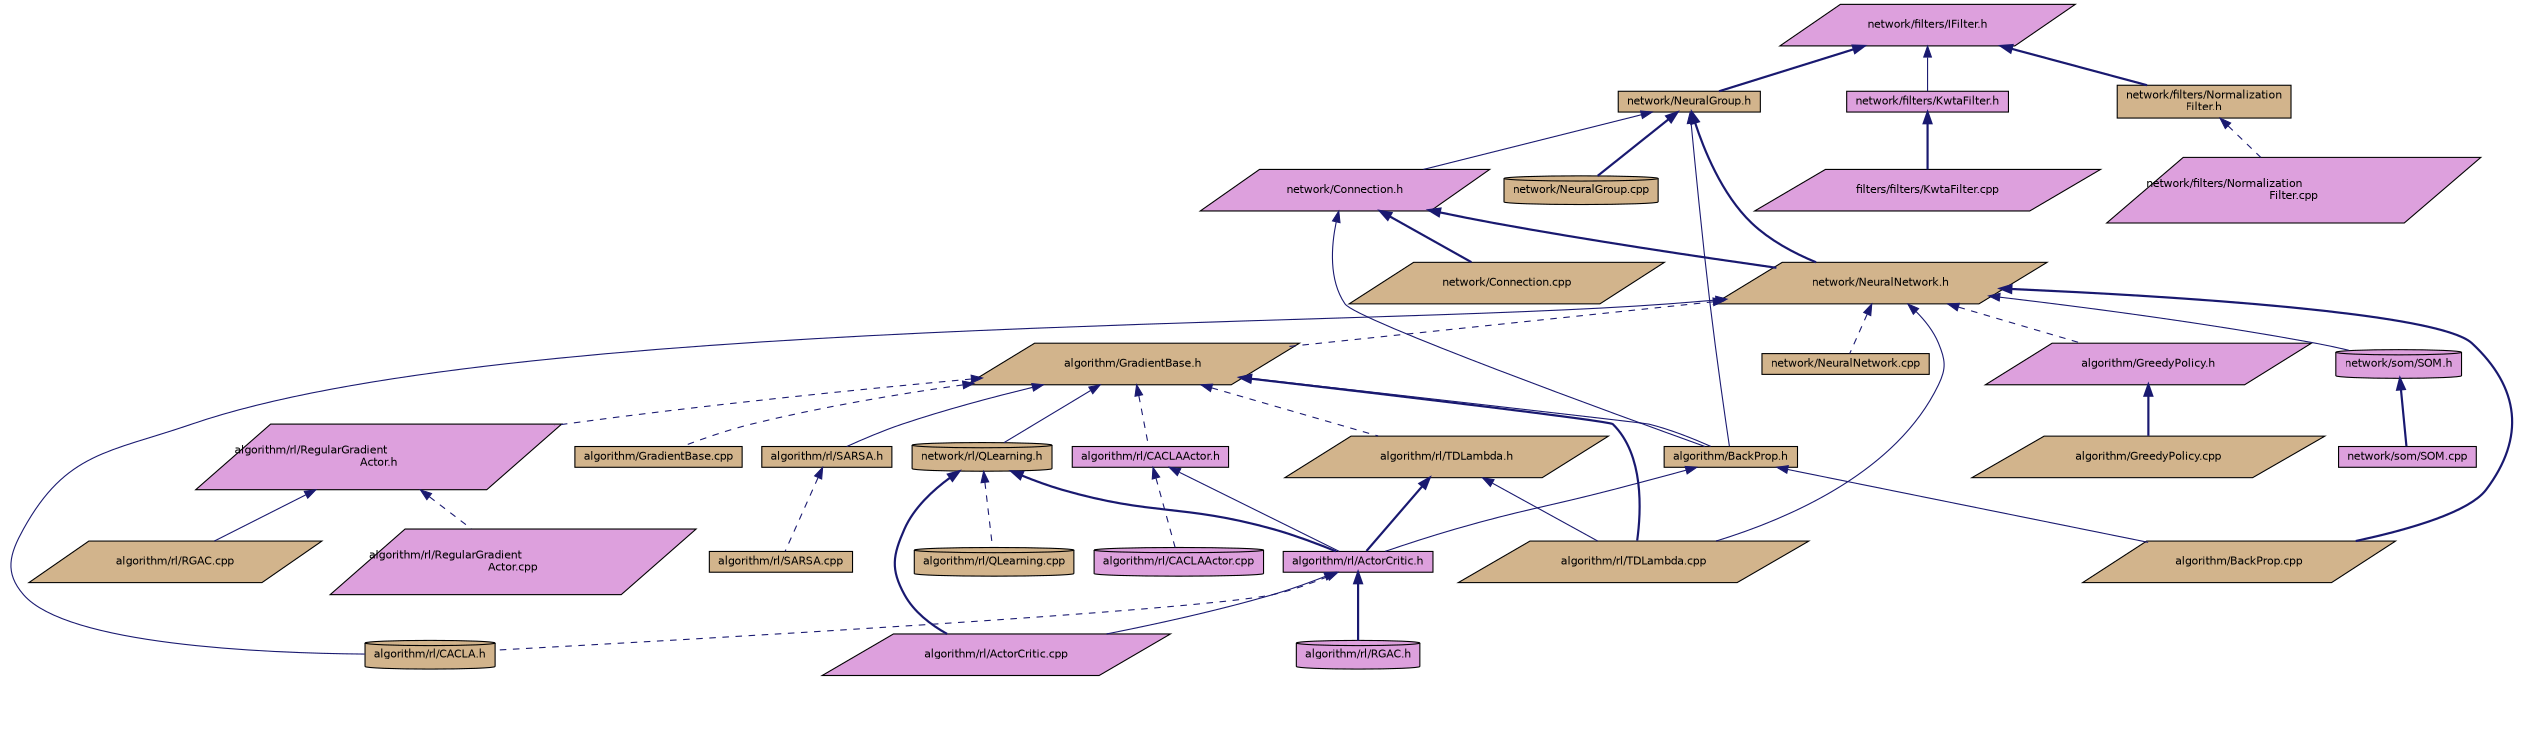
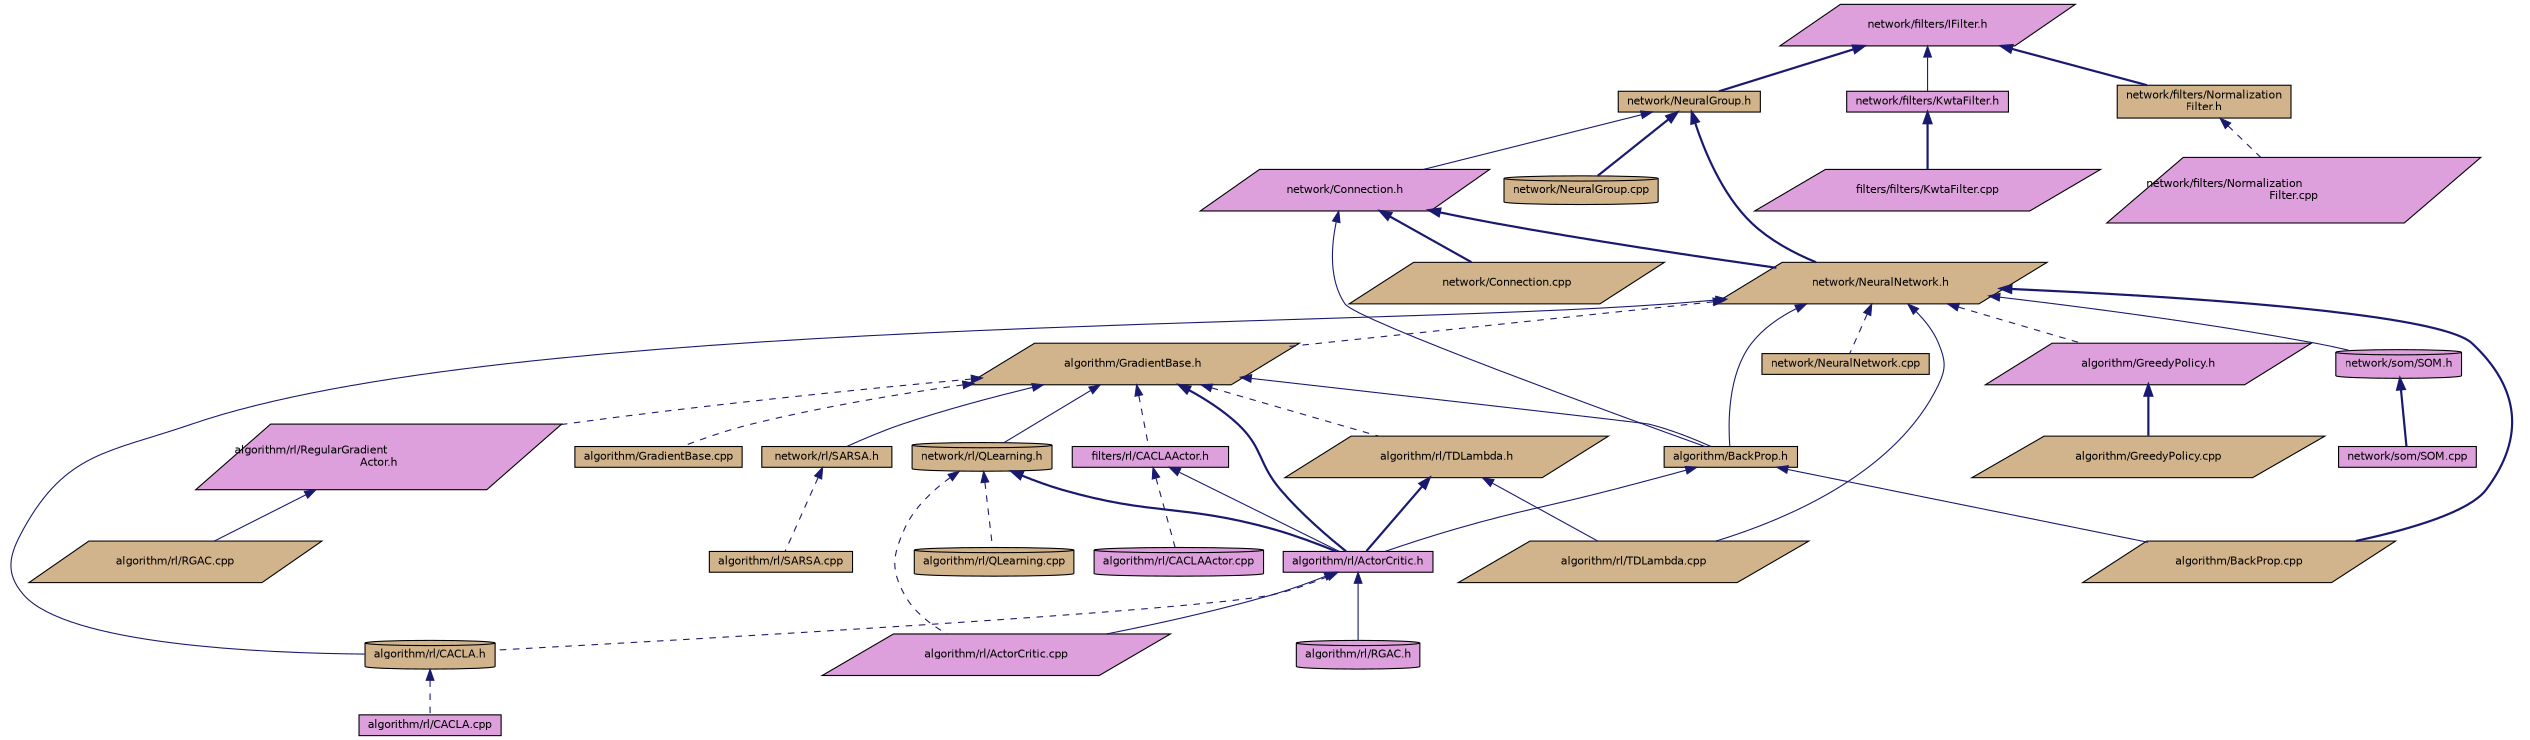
(1708, 285) -> (1739, 365)
(1493, 408) -> (1267, 470)
(827, 457) -> (827, 457)
(1150, 457) -> (1150, 457)
(895, 557) -> (895, 557)
(513, 562) -> none
(1358, 612) -> (1358, 612)
none -> (430, 725)
